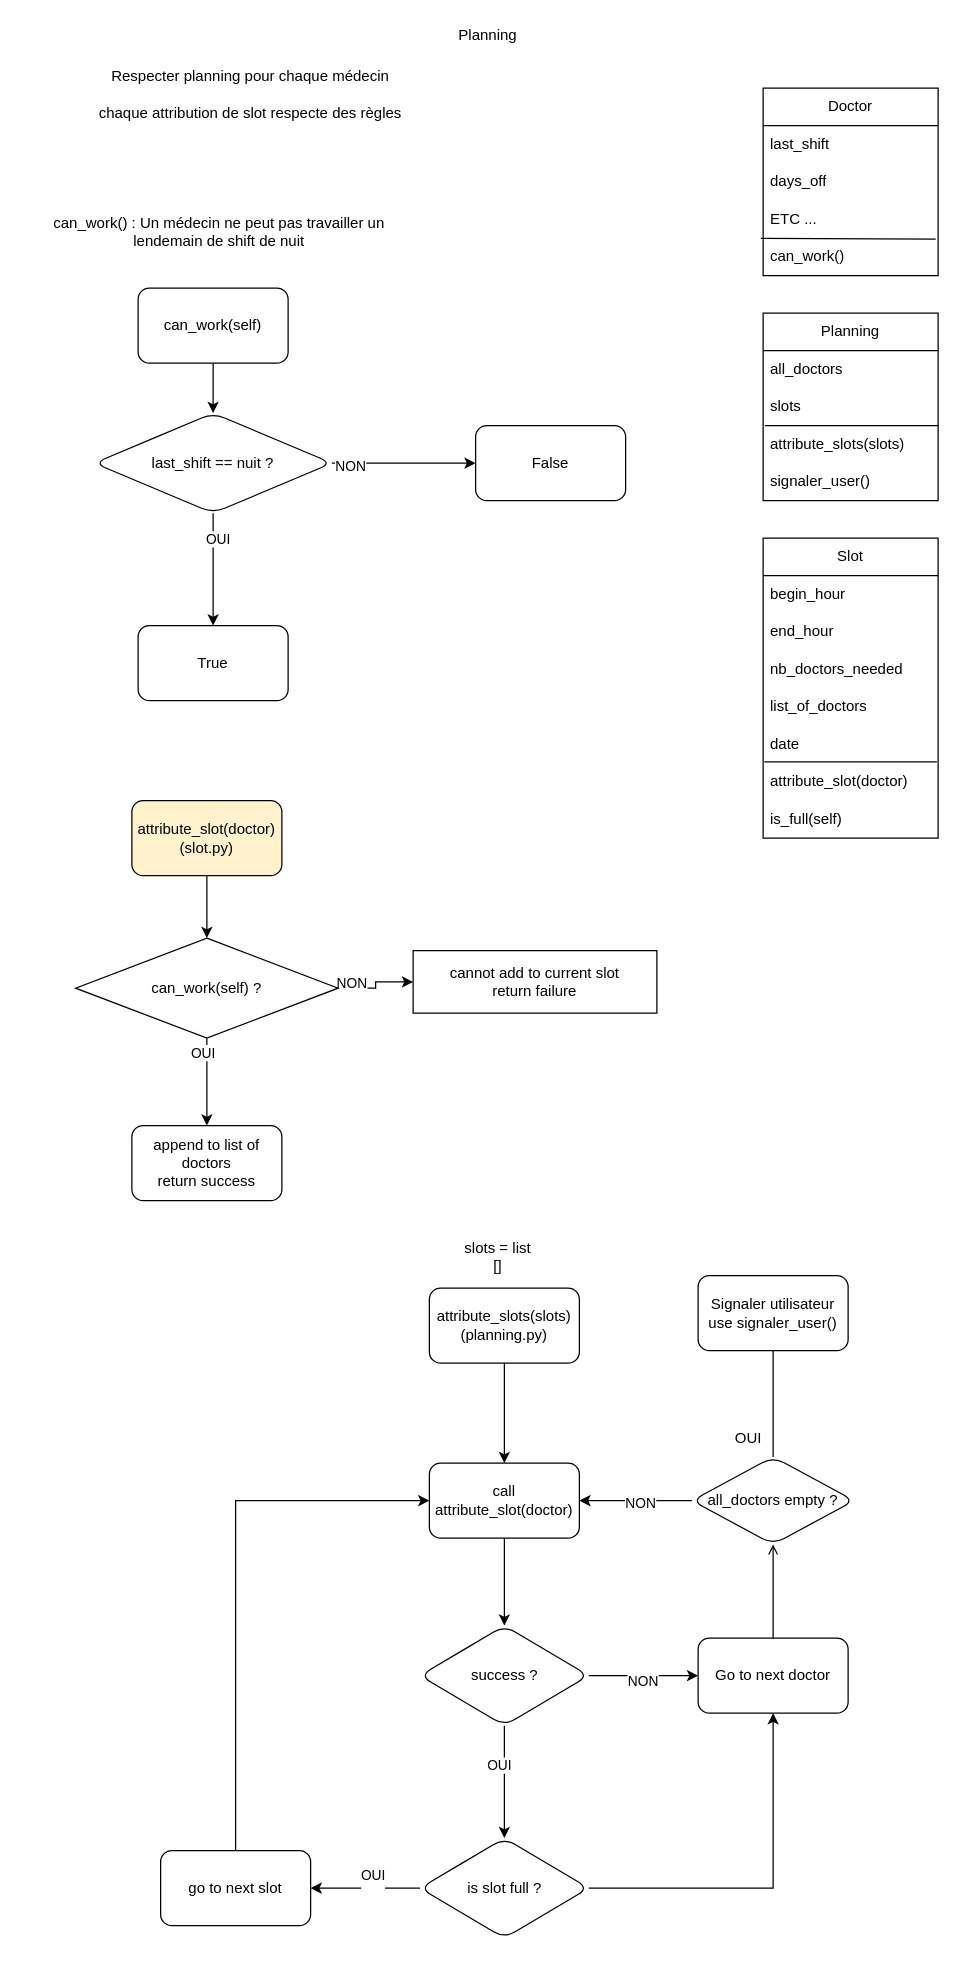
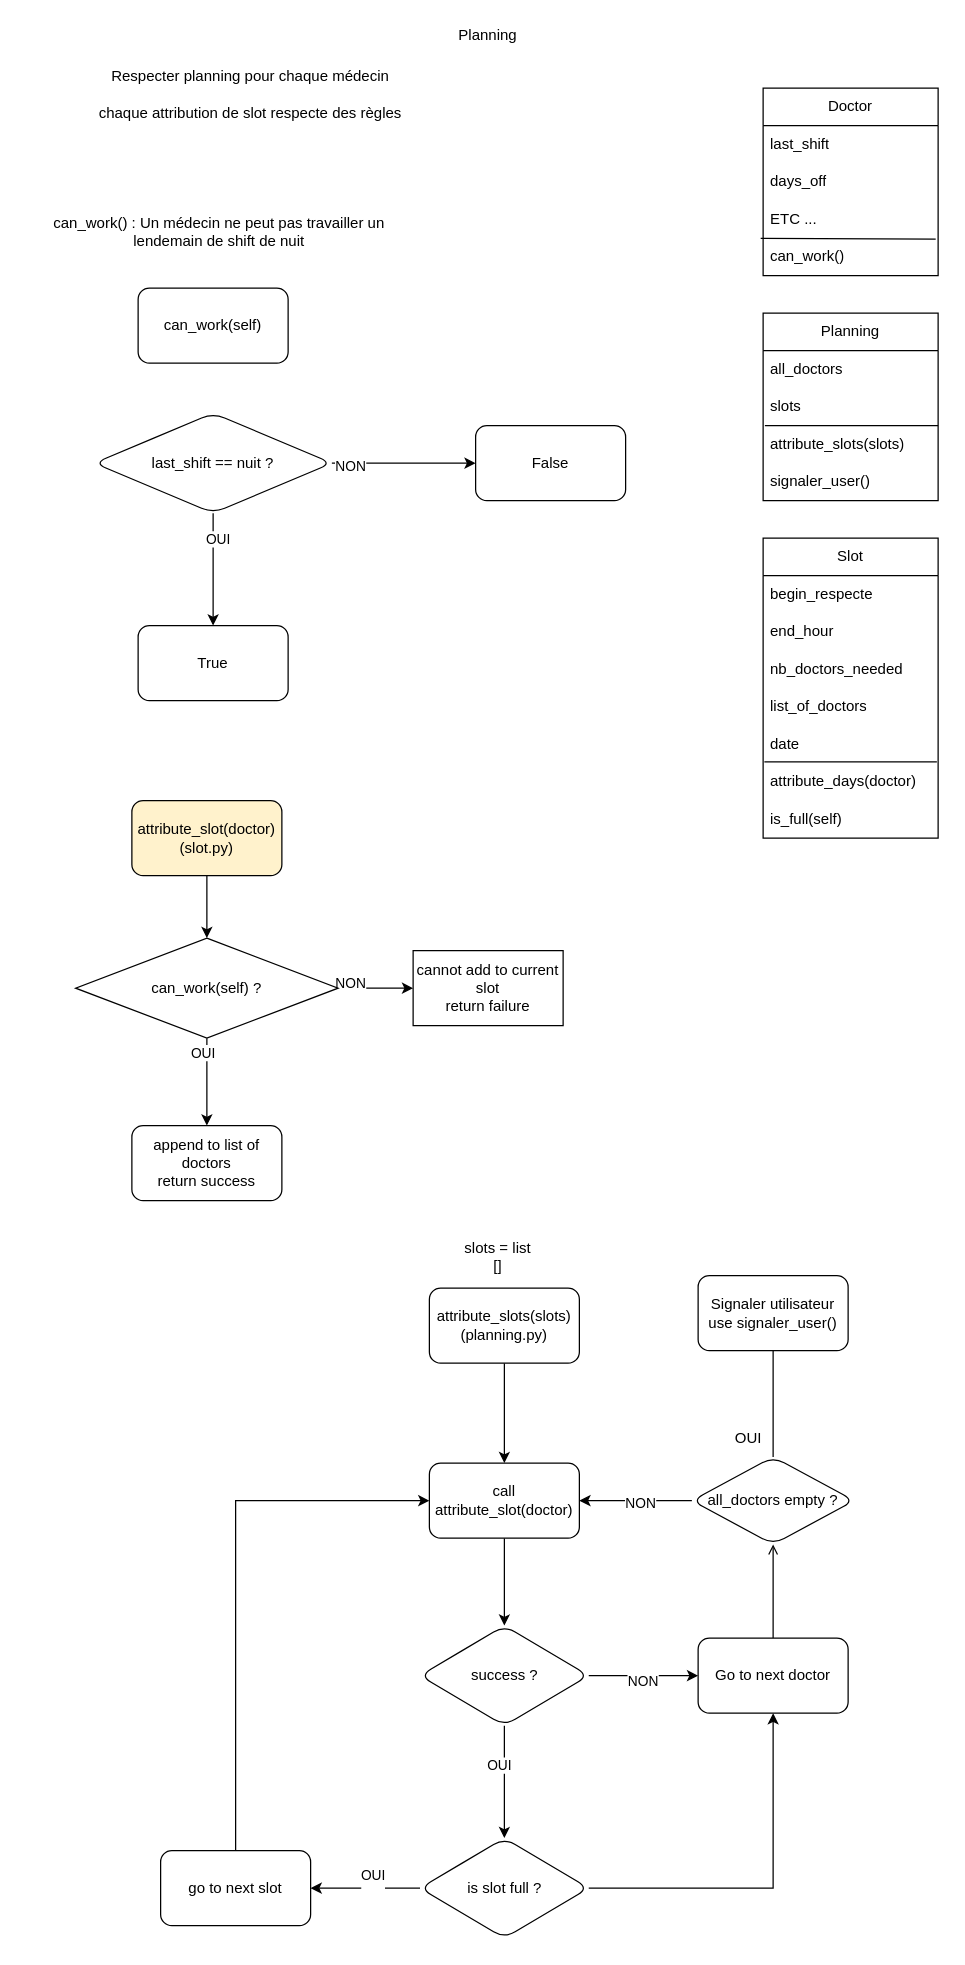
(213, 384) -> none
(811, 594) -> (827, 594)
(852, 782) -> (852, 782)
(535, 982) -> (488, 988)
